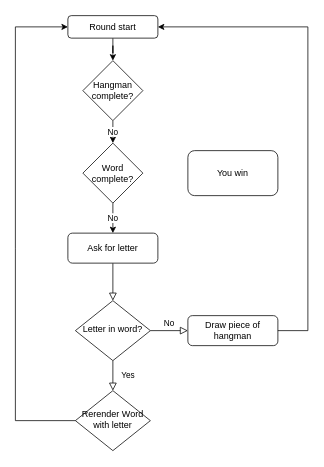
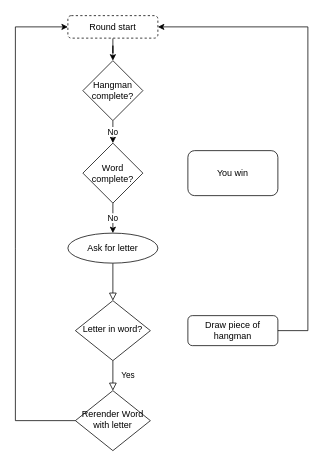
(113, 27) -> (113, 27)
(113, 248) -> (113, 248)
(165, 330) -> none
